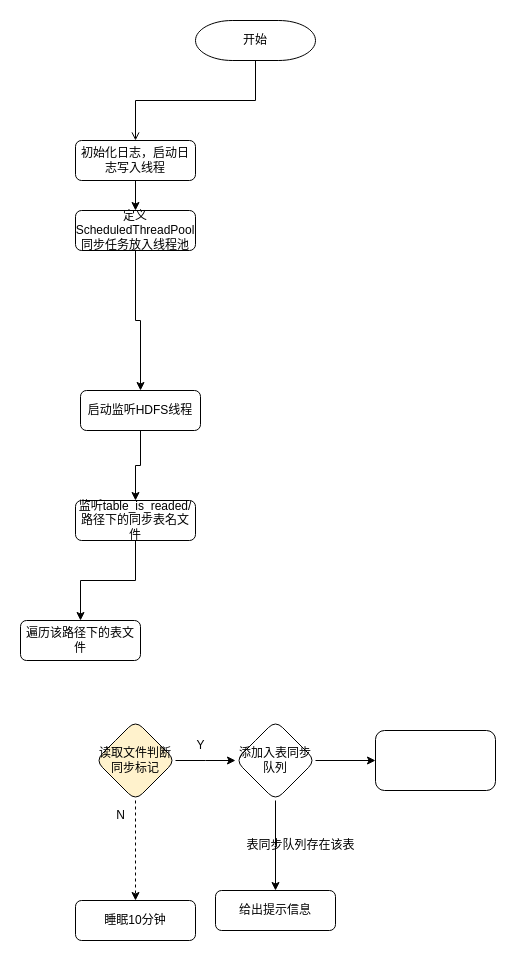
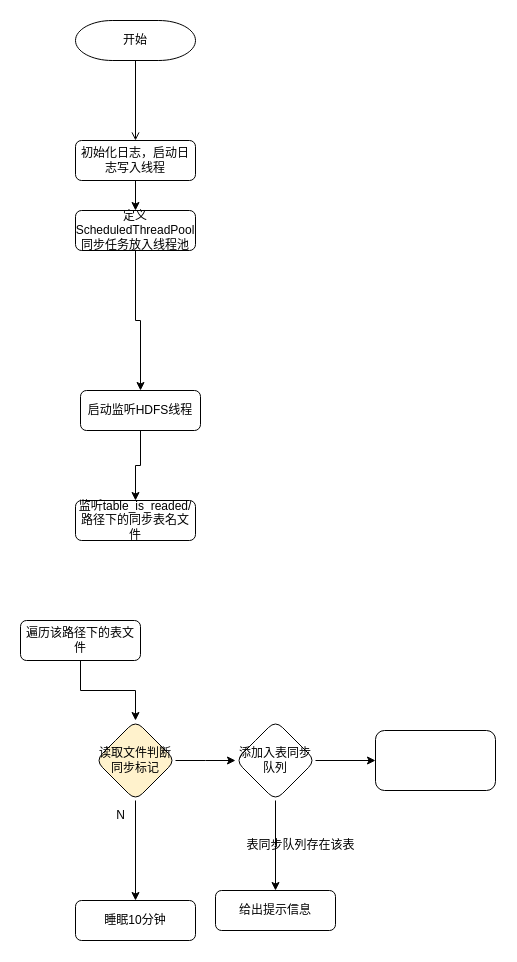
(256, 41) -> (136, 41)
(112, 581) -> none
none -> (105, 691)
(201, 746) -> none
(136, 847) -> (136, 847)
